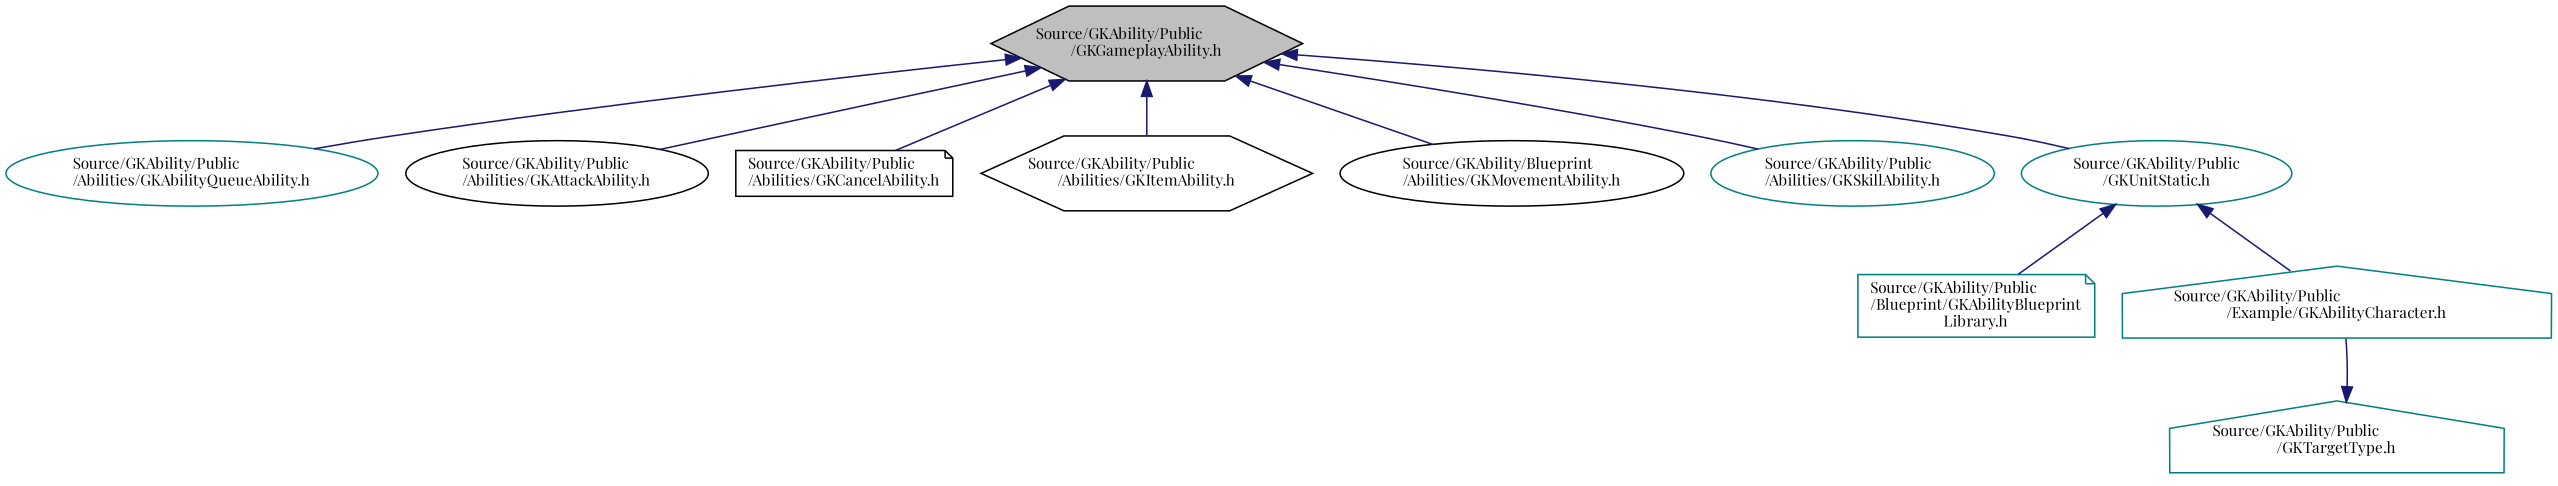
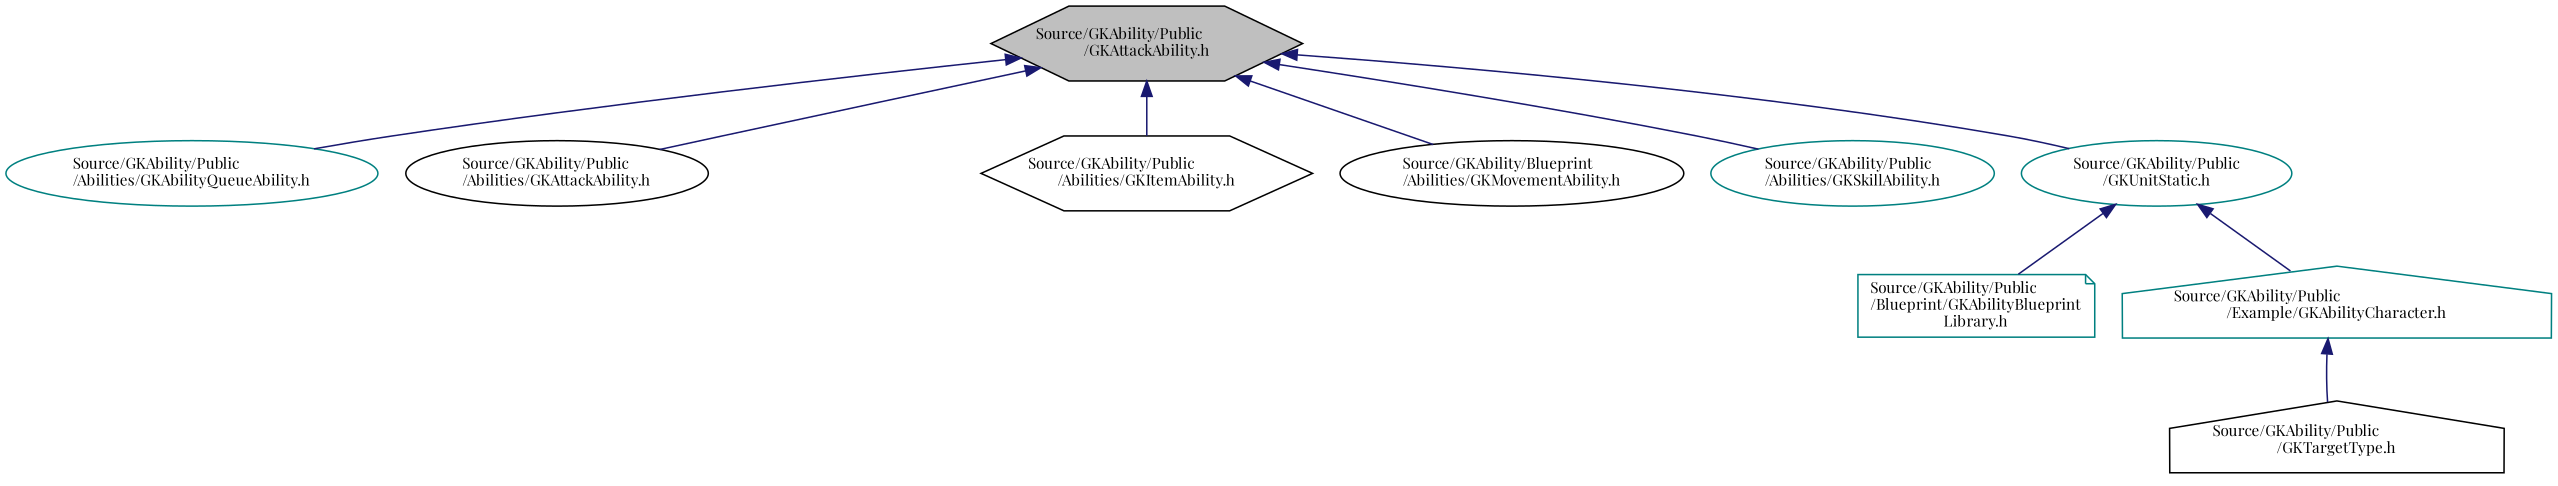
(1147, 44) -> (1147, 44)
(844, 173) -> none
(2347, 362) -> (2327, 378)
(2337, 441) -> (2337, 441)
